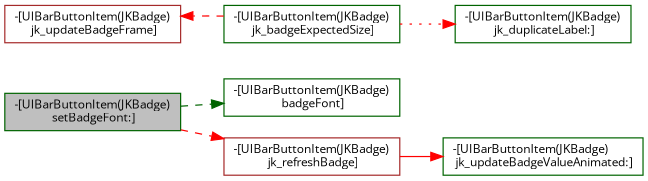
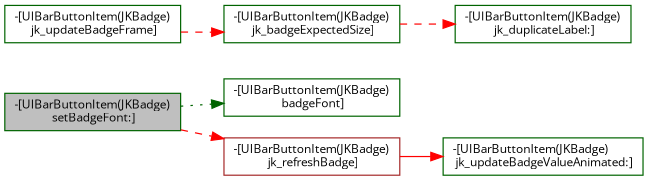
(208, 16) -> (196, 32)
(93, 24) -> (93, 24)
(421, 24) -> (421, 24)
(196, 105) -> (196, 105)
